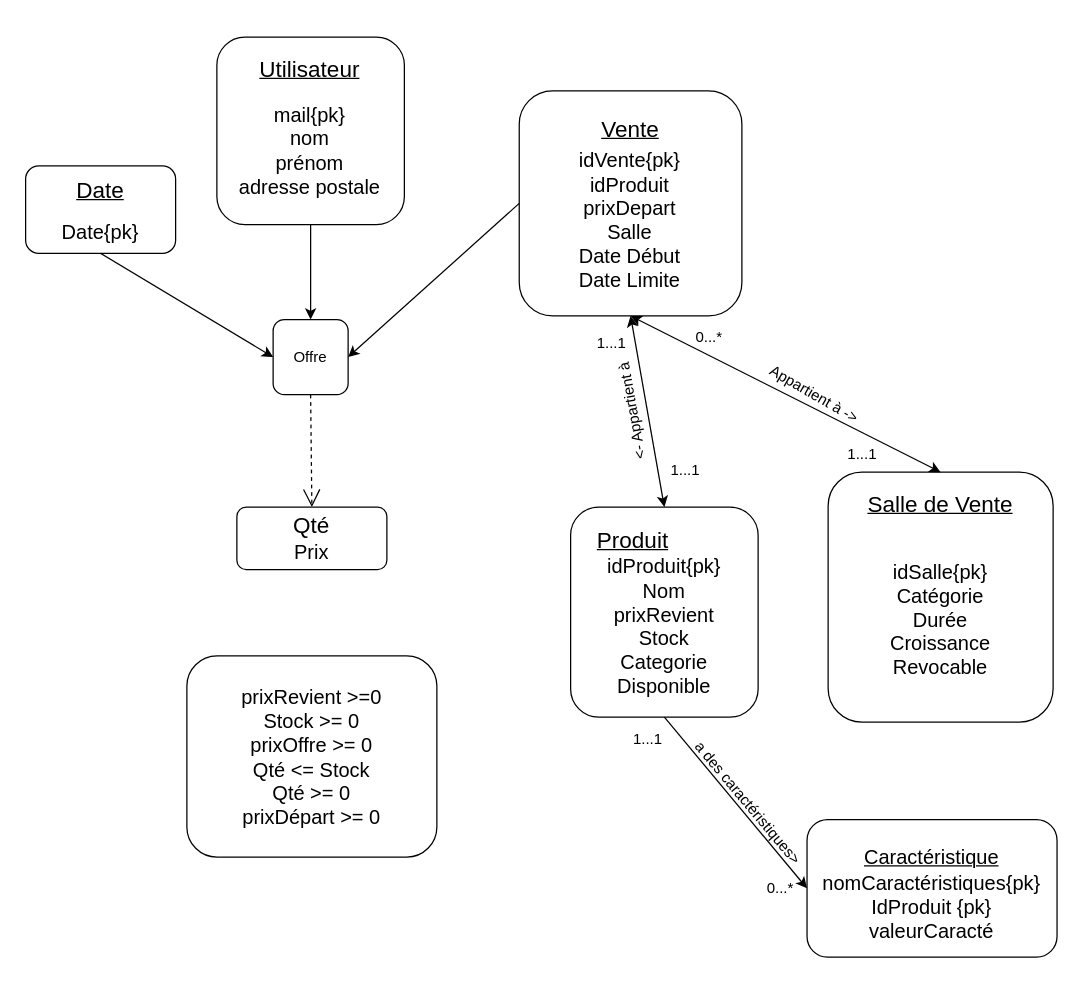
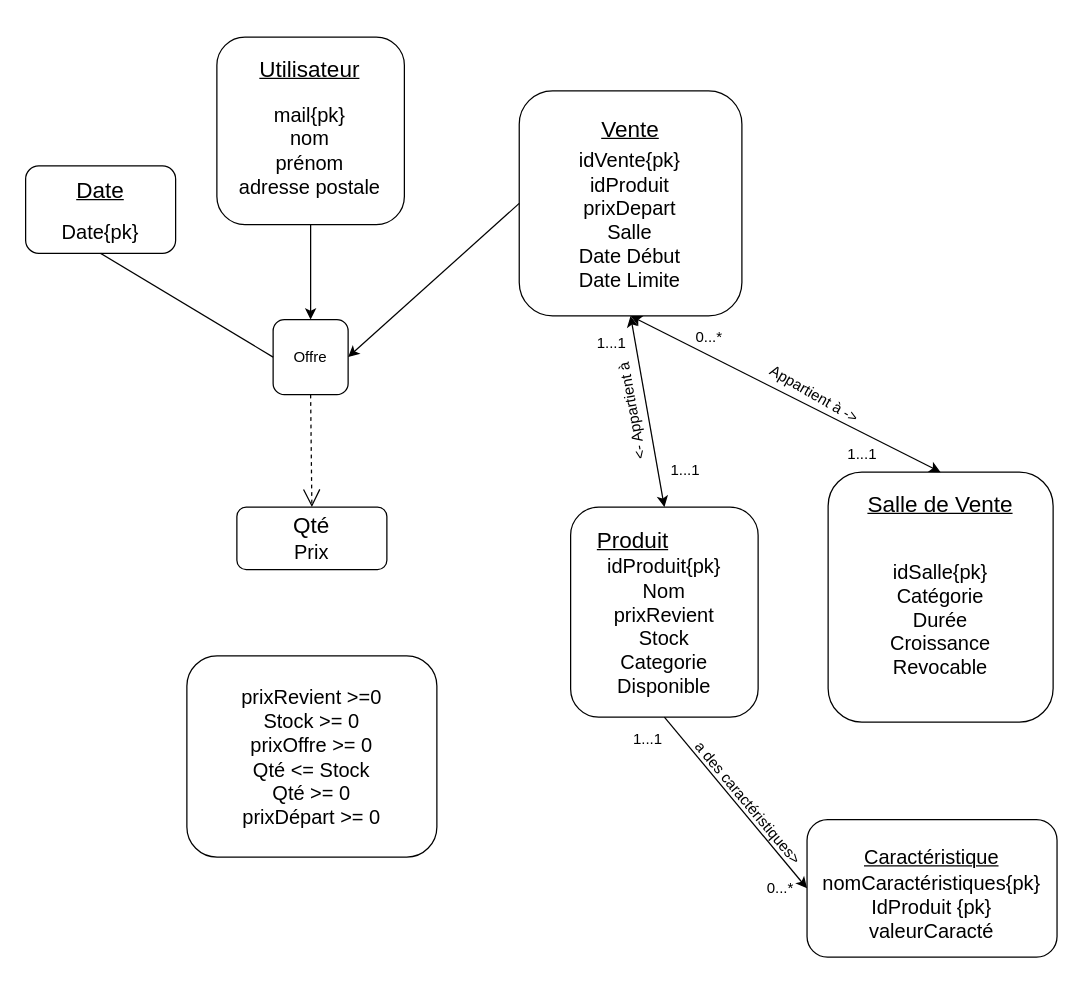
(265, 352) -> (267, 353)
